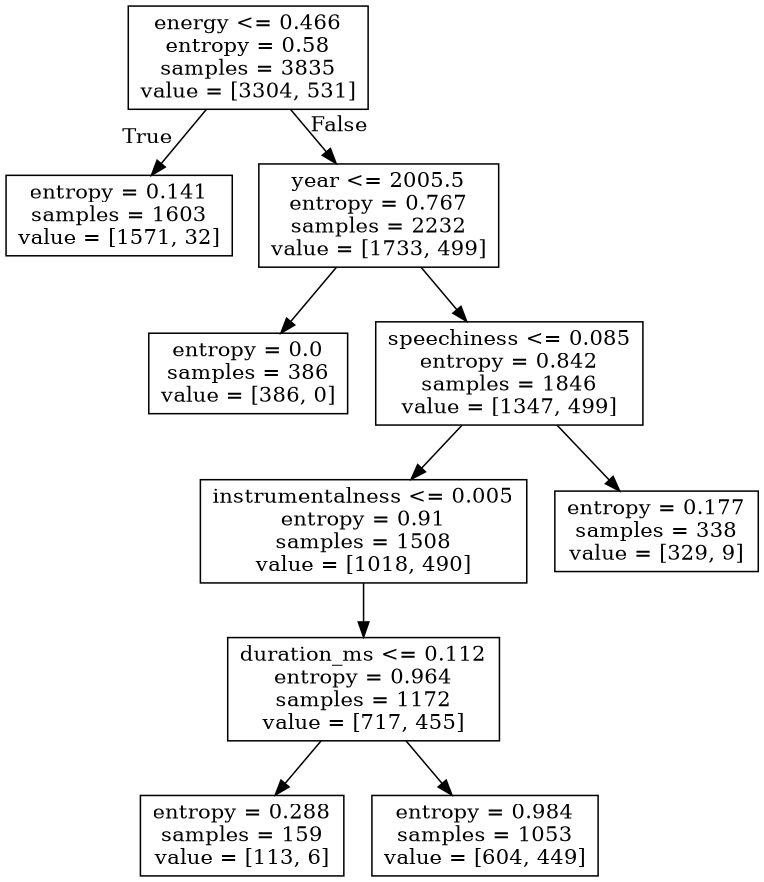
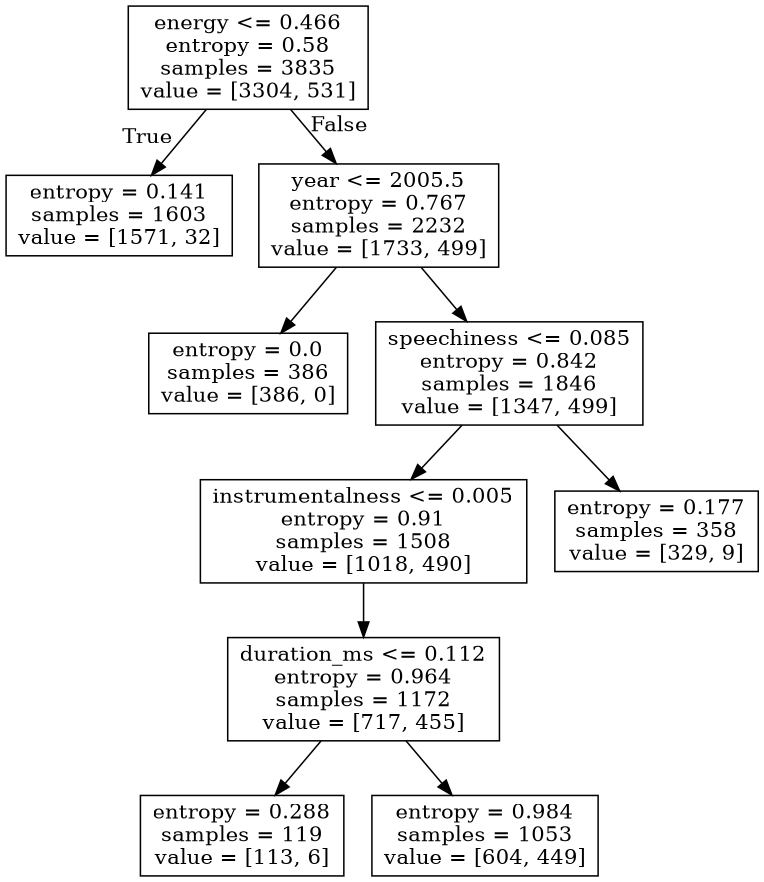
(657, 531) -> (657, 531)
(242, 836) -> (242, 836)
